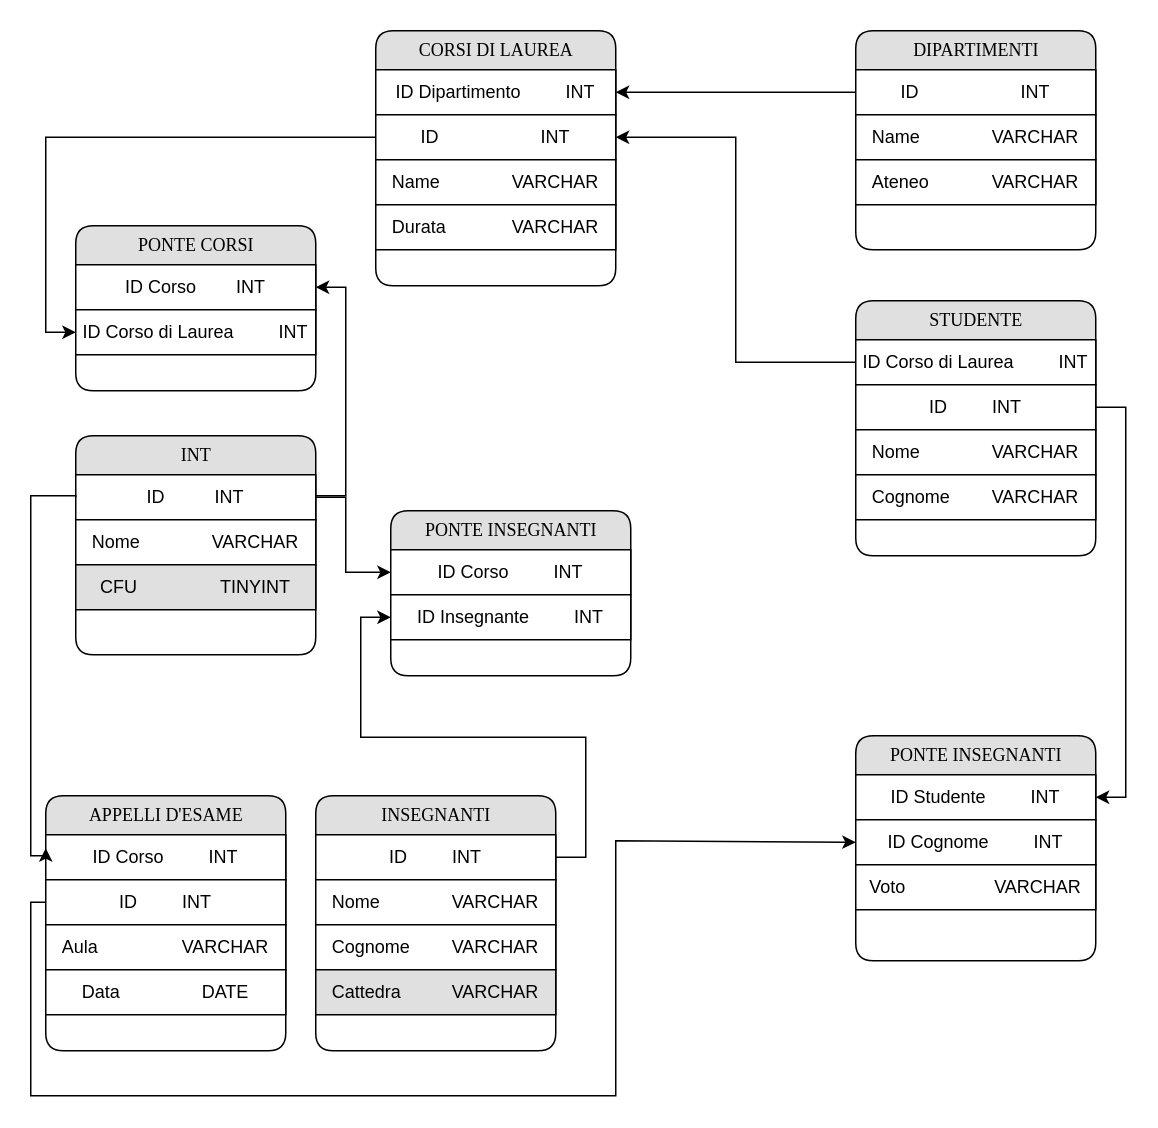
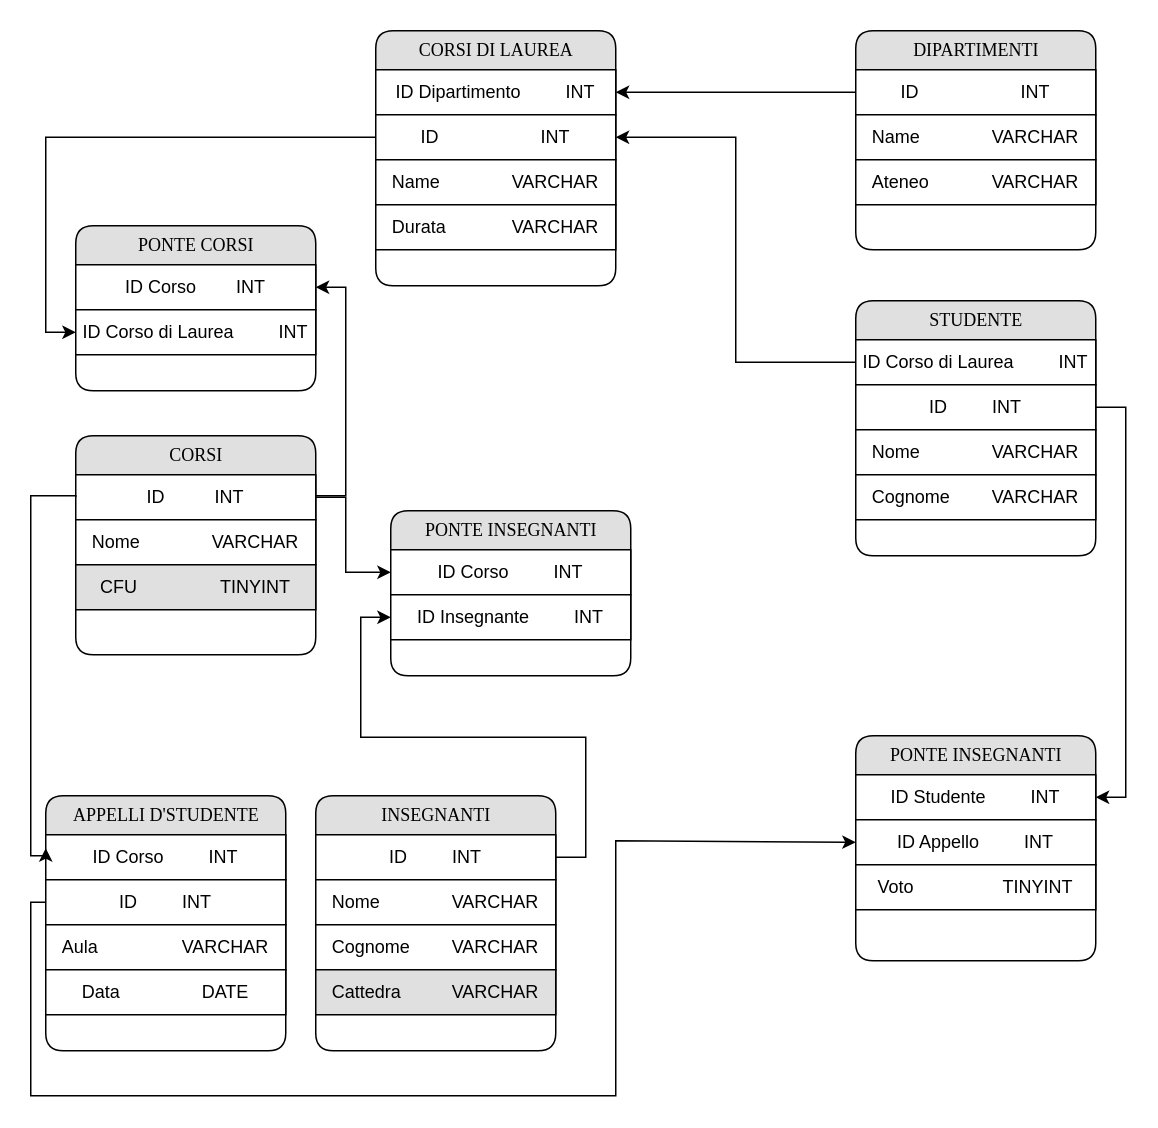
(197, 455) -> (197, 455)
(167, 815) -> (167, 815)
(976, 842) -> (976, 842)
(976, 887) -> (976, 887)
